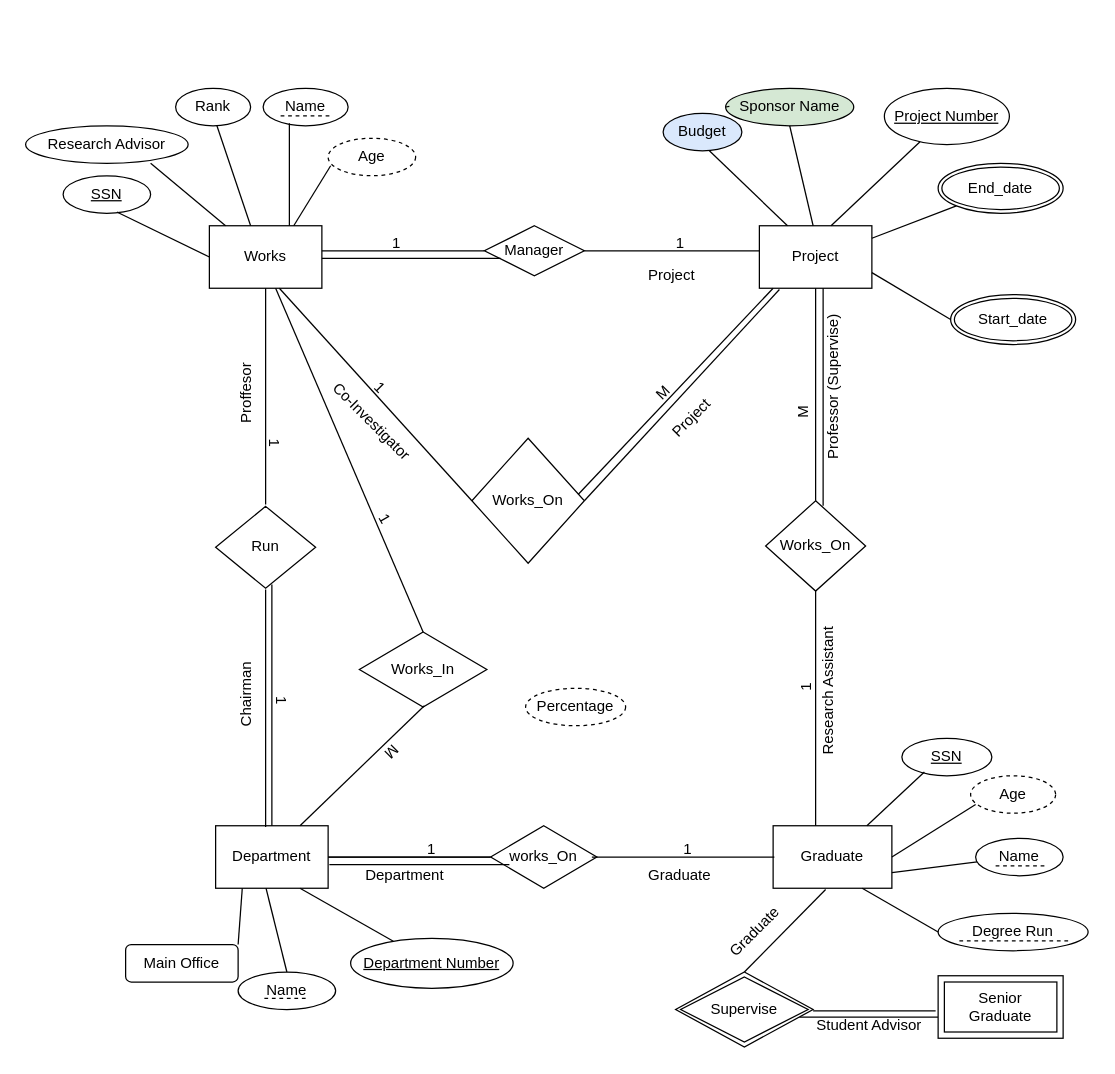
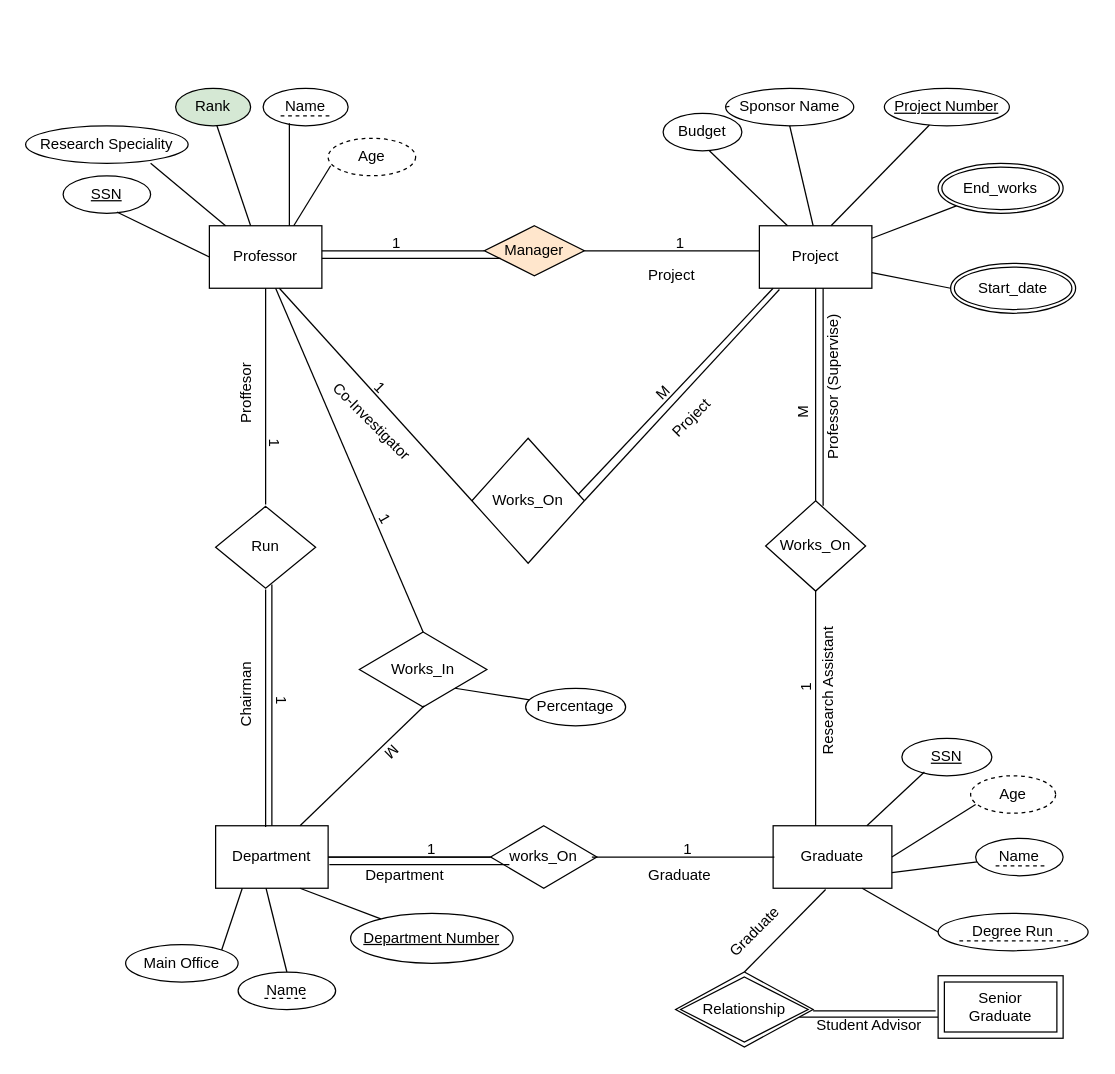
(213, 107) -> (213, 107)
(790, 107) -> (790, 107)
(947, 116) -> (947, 107)
(703, 132) -> (703, 132)
(107, 144) -> (107, 144)
(1001, 188) -> (1001, 188)
(534, 251) -> (534, 251)
(266, 257) -> (266, 257)
(1013, 319) -> (1013, 288)
none -> (492, 694)
(576, 707) -> (576, 707)
(182, 963) -> (182, 963)
(432, 963) -> (432, 938)
(744, 1009) -> (744, 1009)
